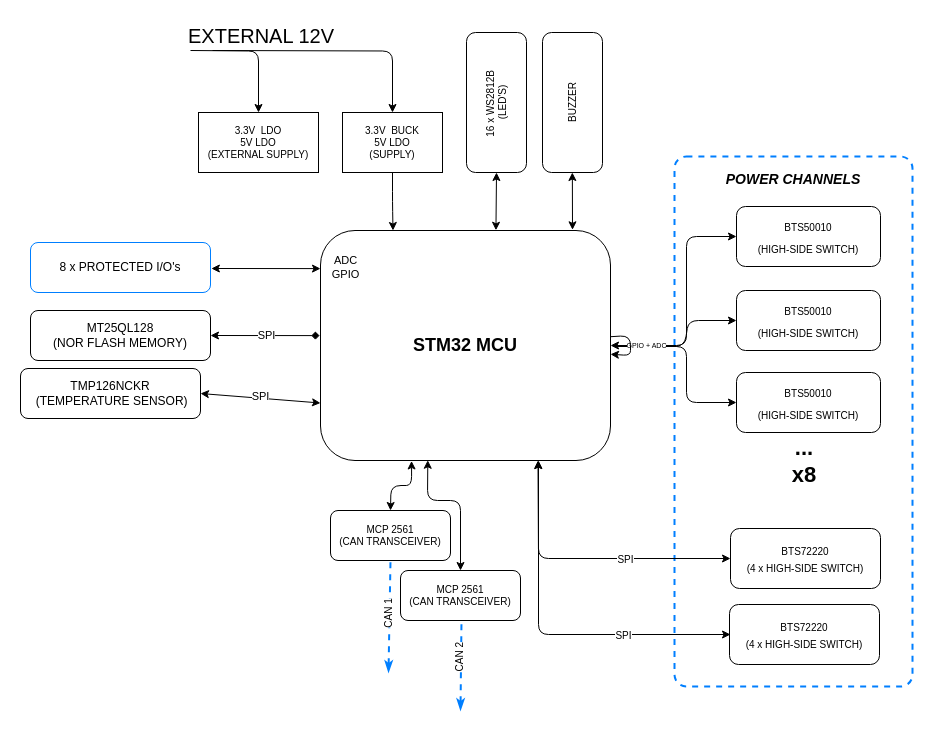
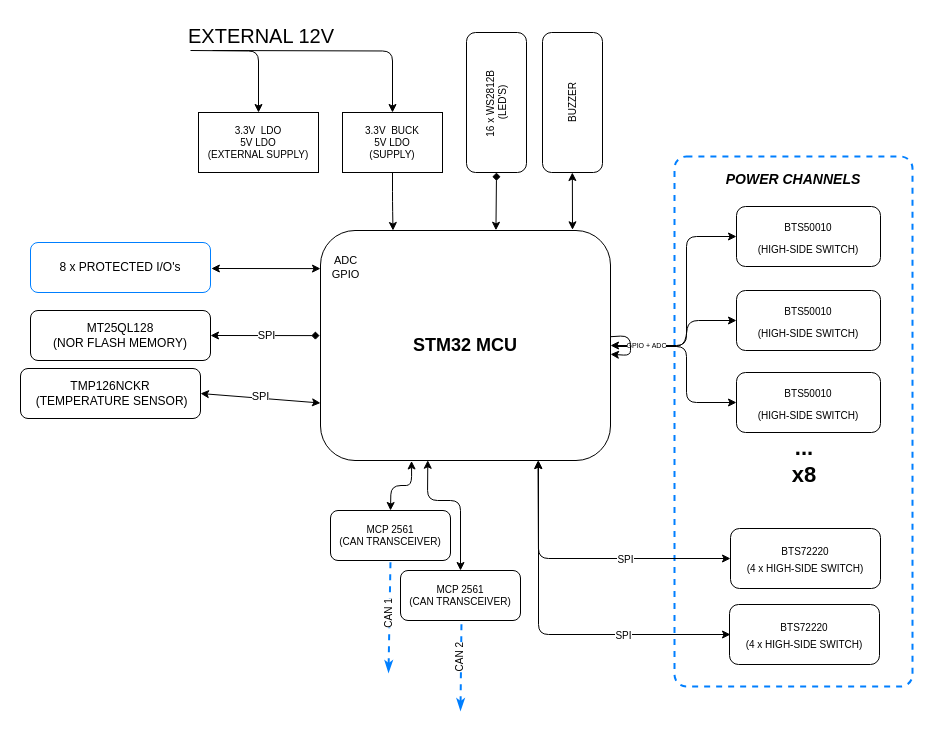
(496, 180) -> (496, 181)
